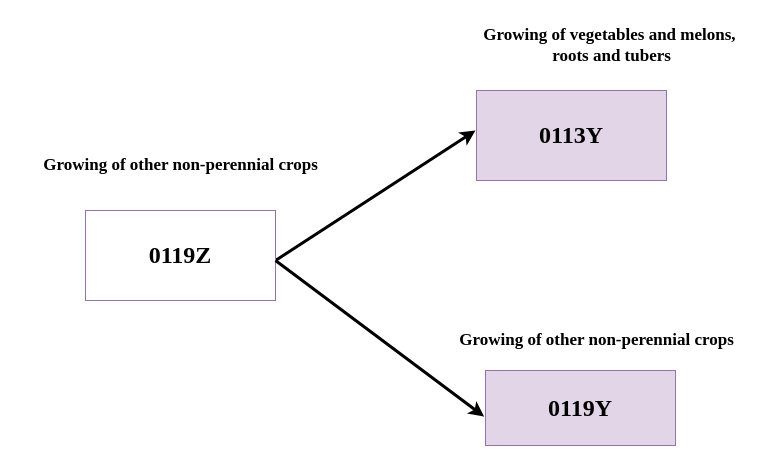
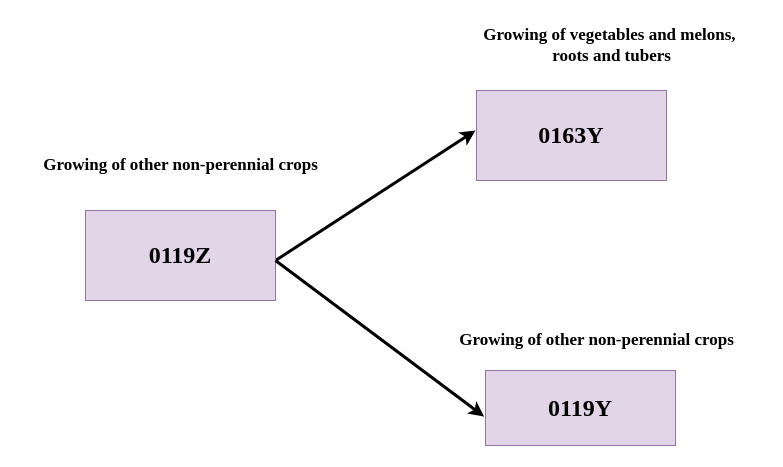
(572, 136) -> (572, 136)
(181, 256) -> (181, 256)
